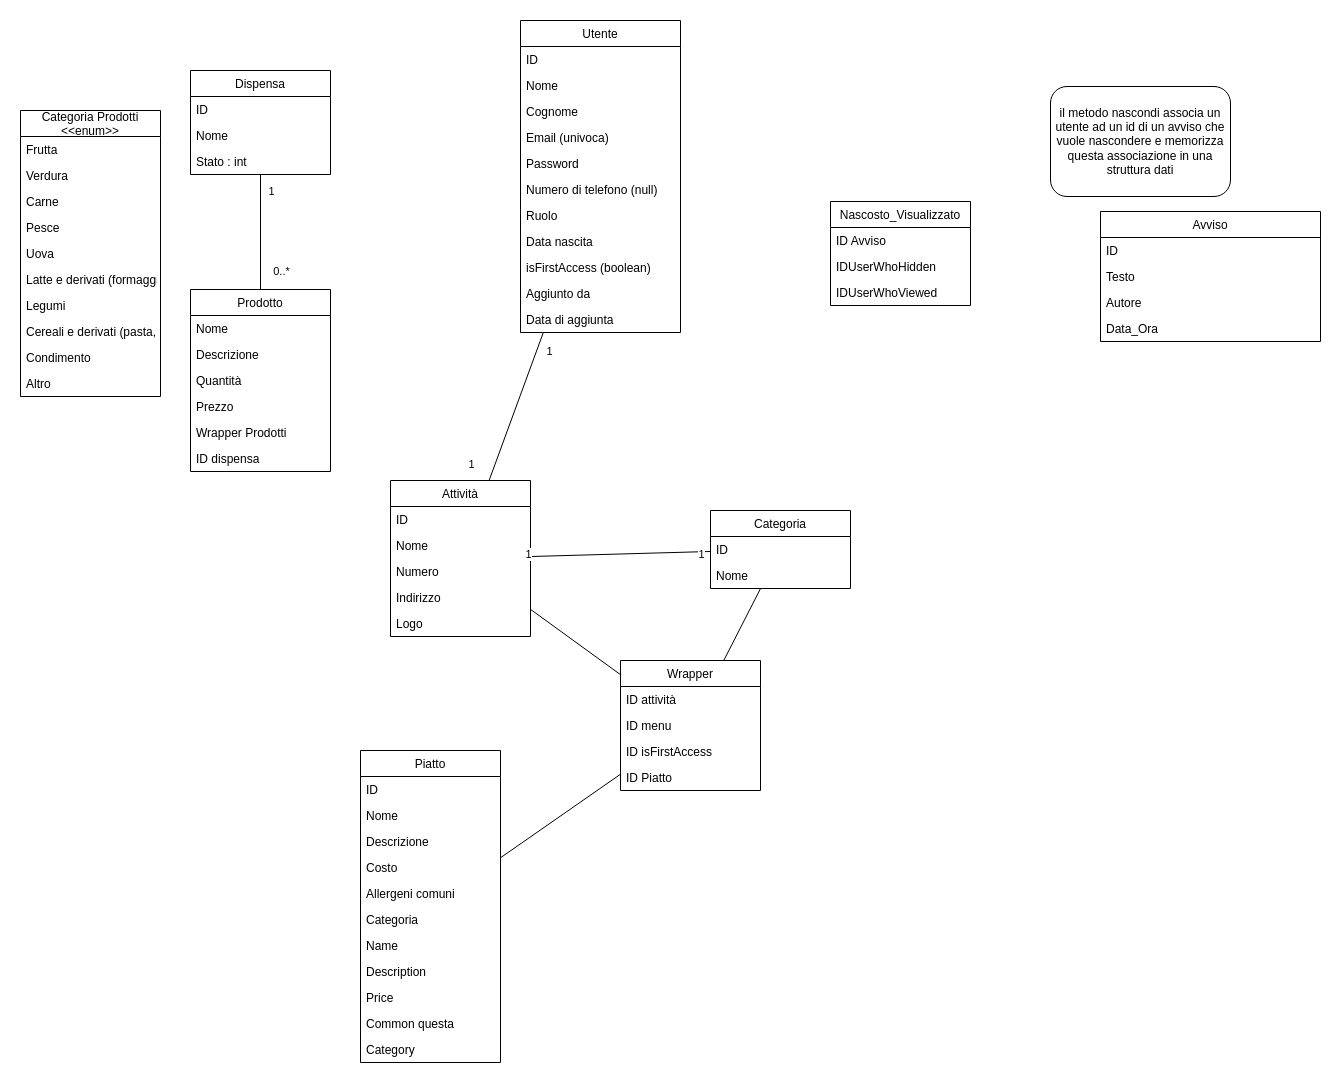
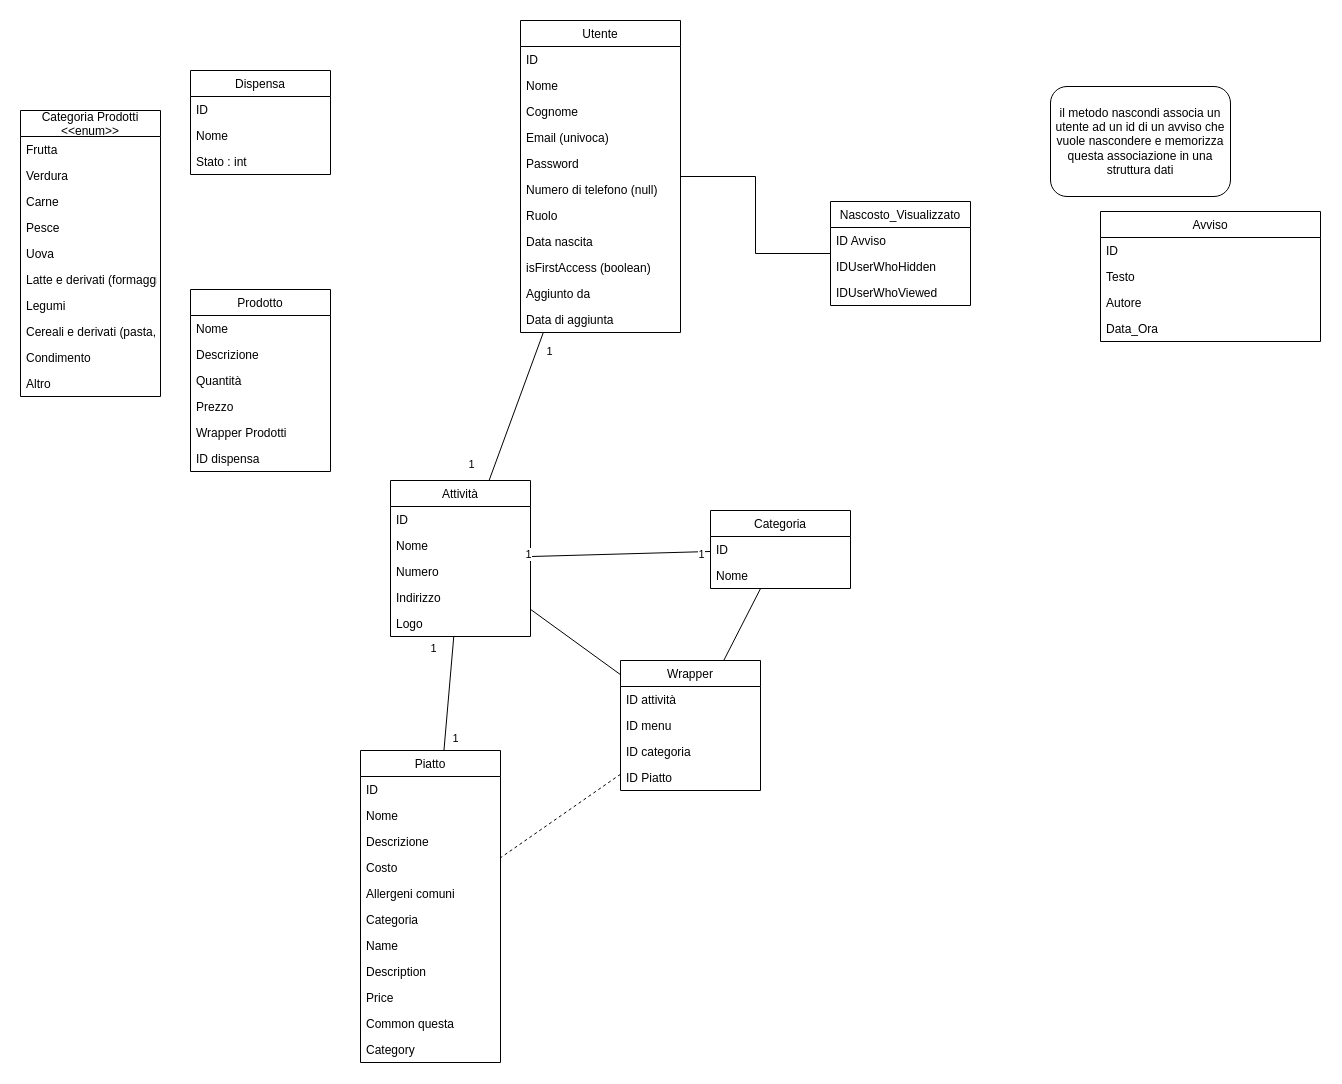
none -> (756, 215)
(261, 231) -> none
none -> (449, 693)
(675, 752) -> (663, 752)
(560, 817) -> (560, 817)
